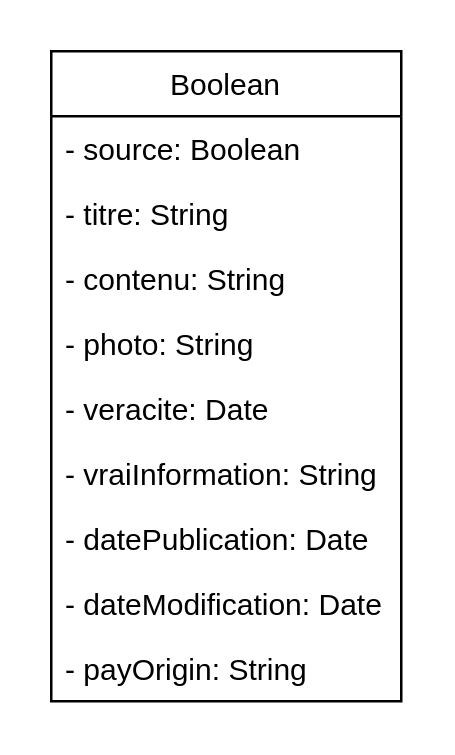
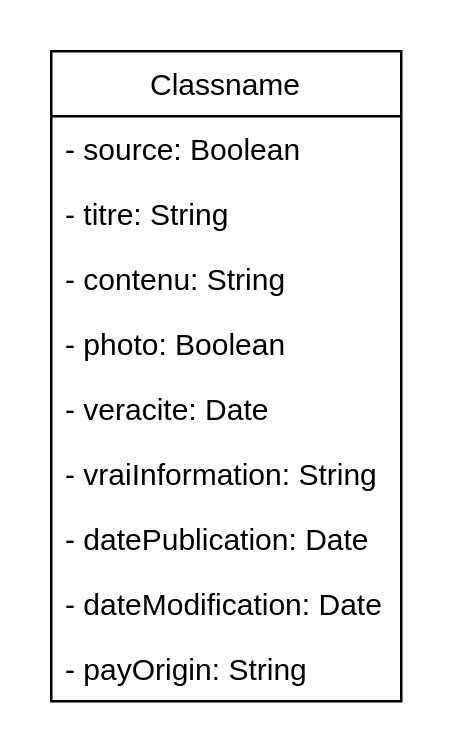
(225, 85) -> (225, 85)
(175, 345) -> (184, 345)
